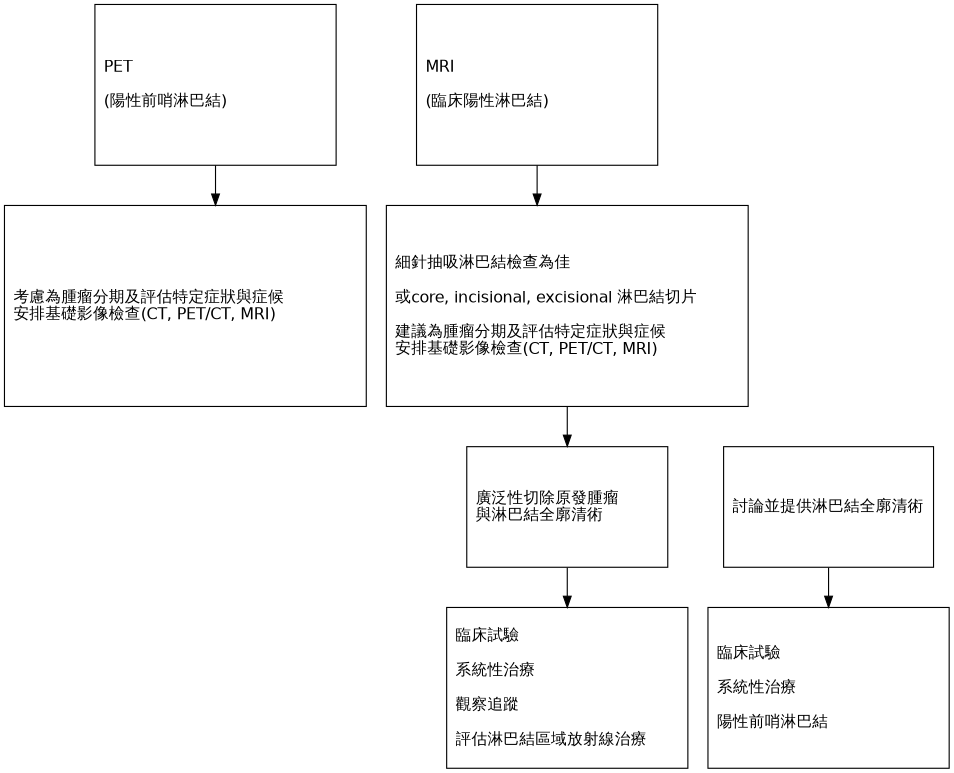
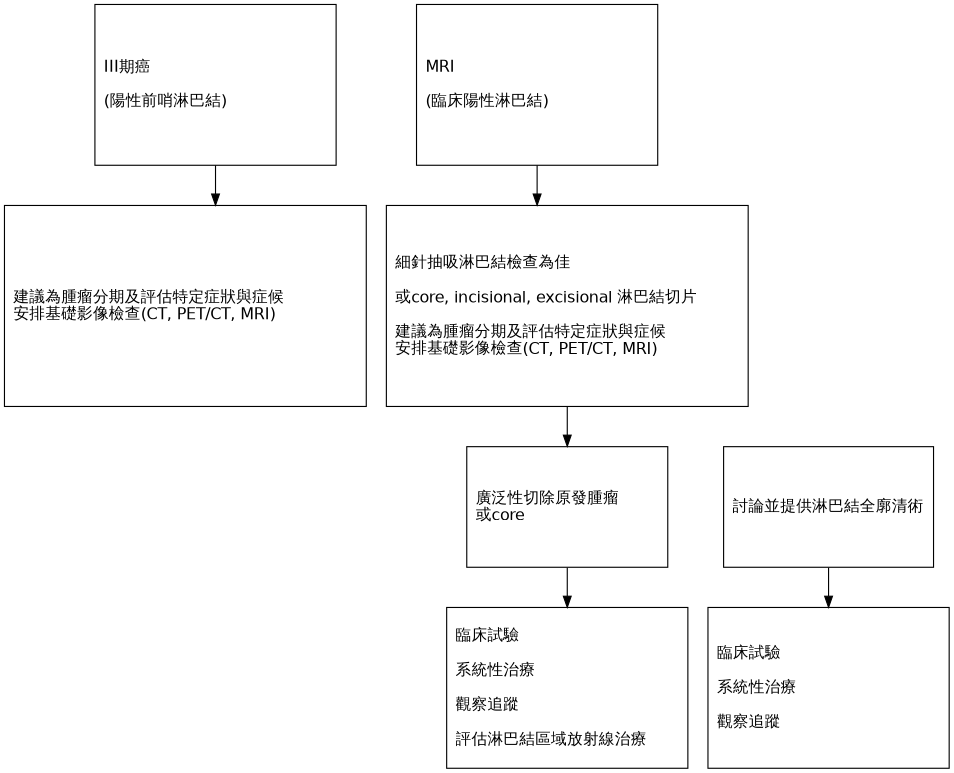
(216, 85) -> (216, 85)
(185, 306) -> (185, 306)
(567, 507) -> (567, 507)
(829, 688) -> (829, 688)
